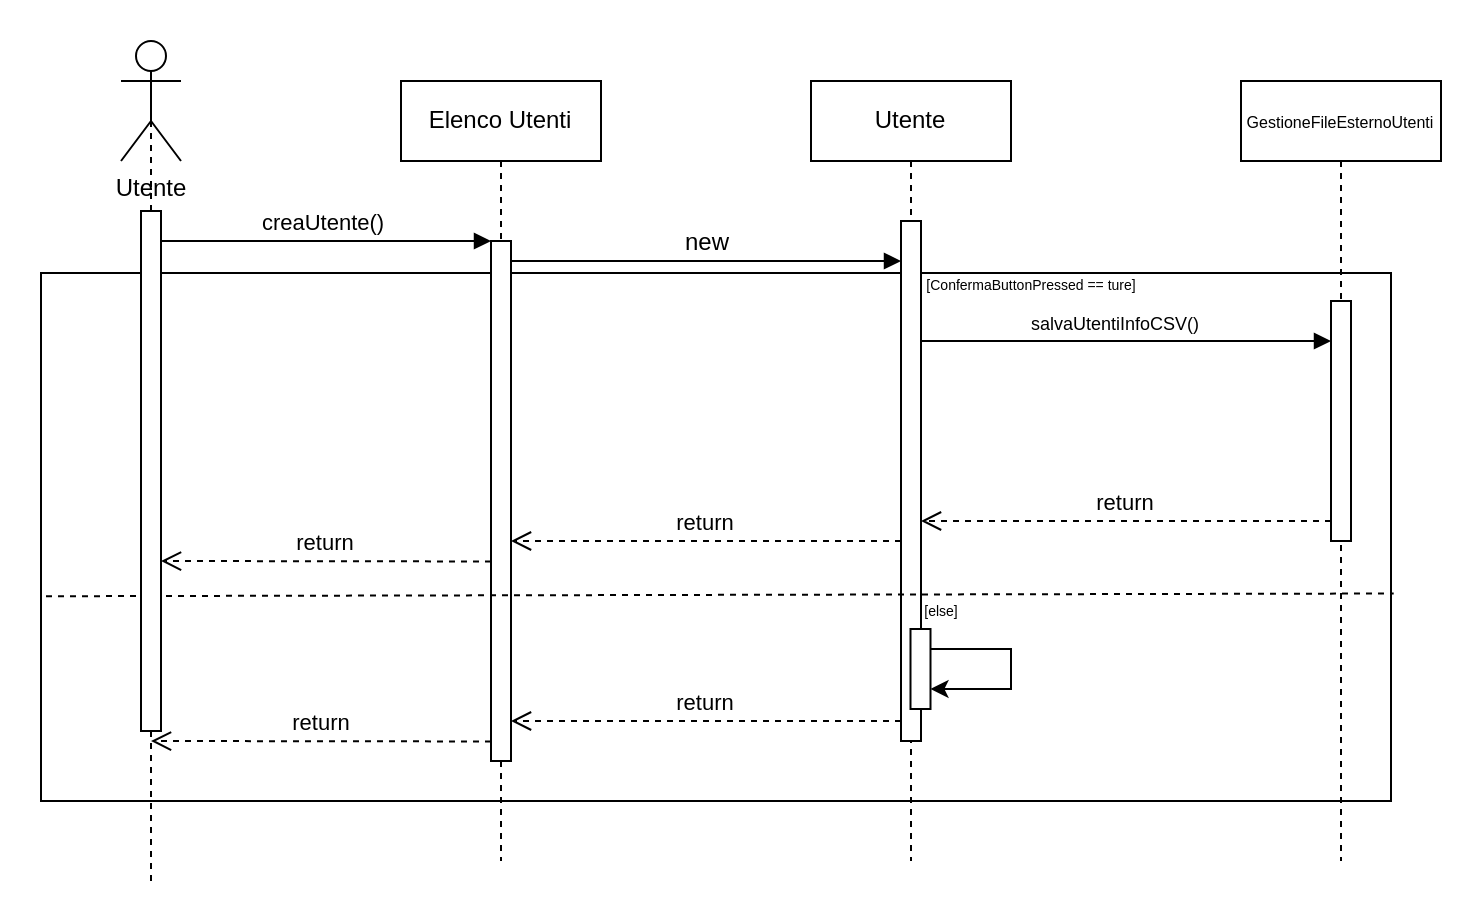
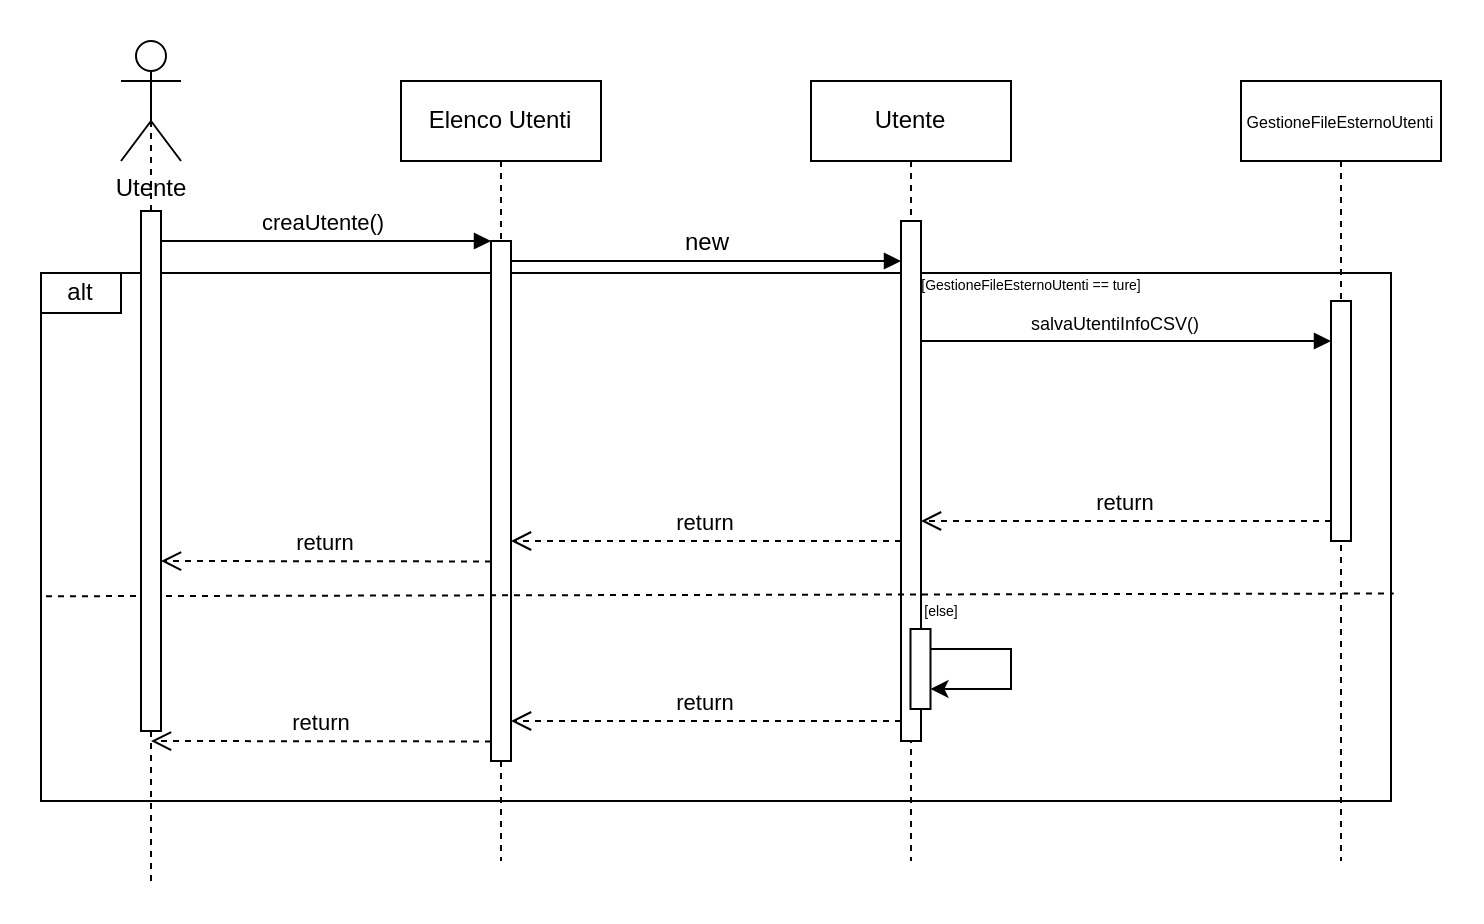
(1032, 283) -> (1032, 283)
none -> (81, 293)
